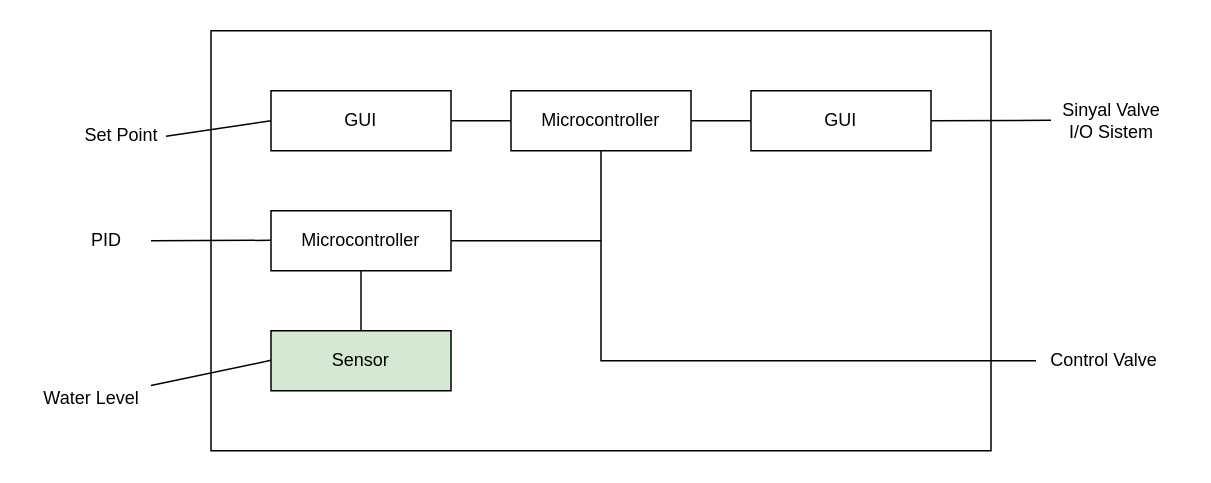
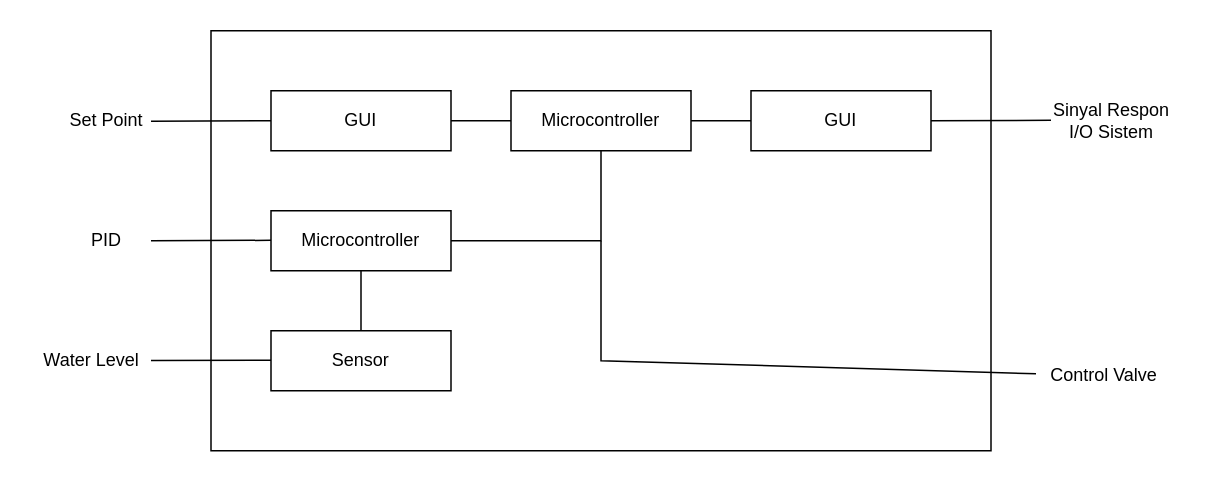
(1112, 121) -> (1112, 121)
(121, 136) -> (106, 121)
(361, 361) -> (361, 361)
(1103, 361) -> (1103, 376)
(91, 398) -> (91, 361)
